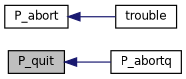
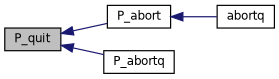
(146, 17) -> (246, 17)
none -> (90, 27)
